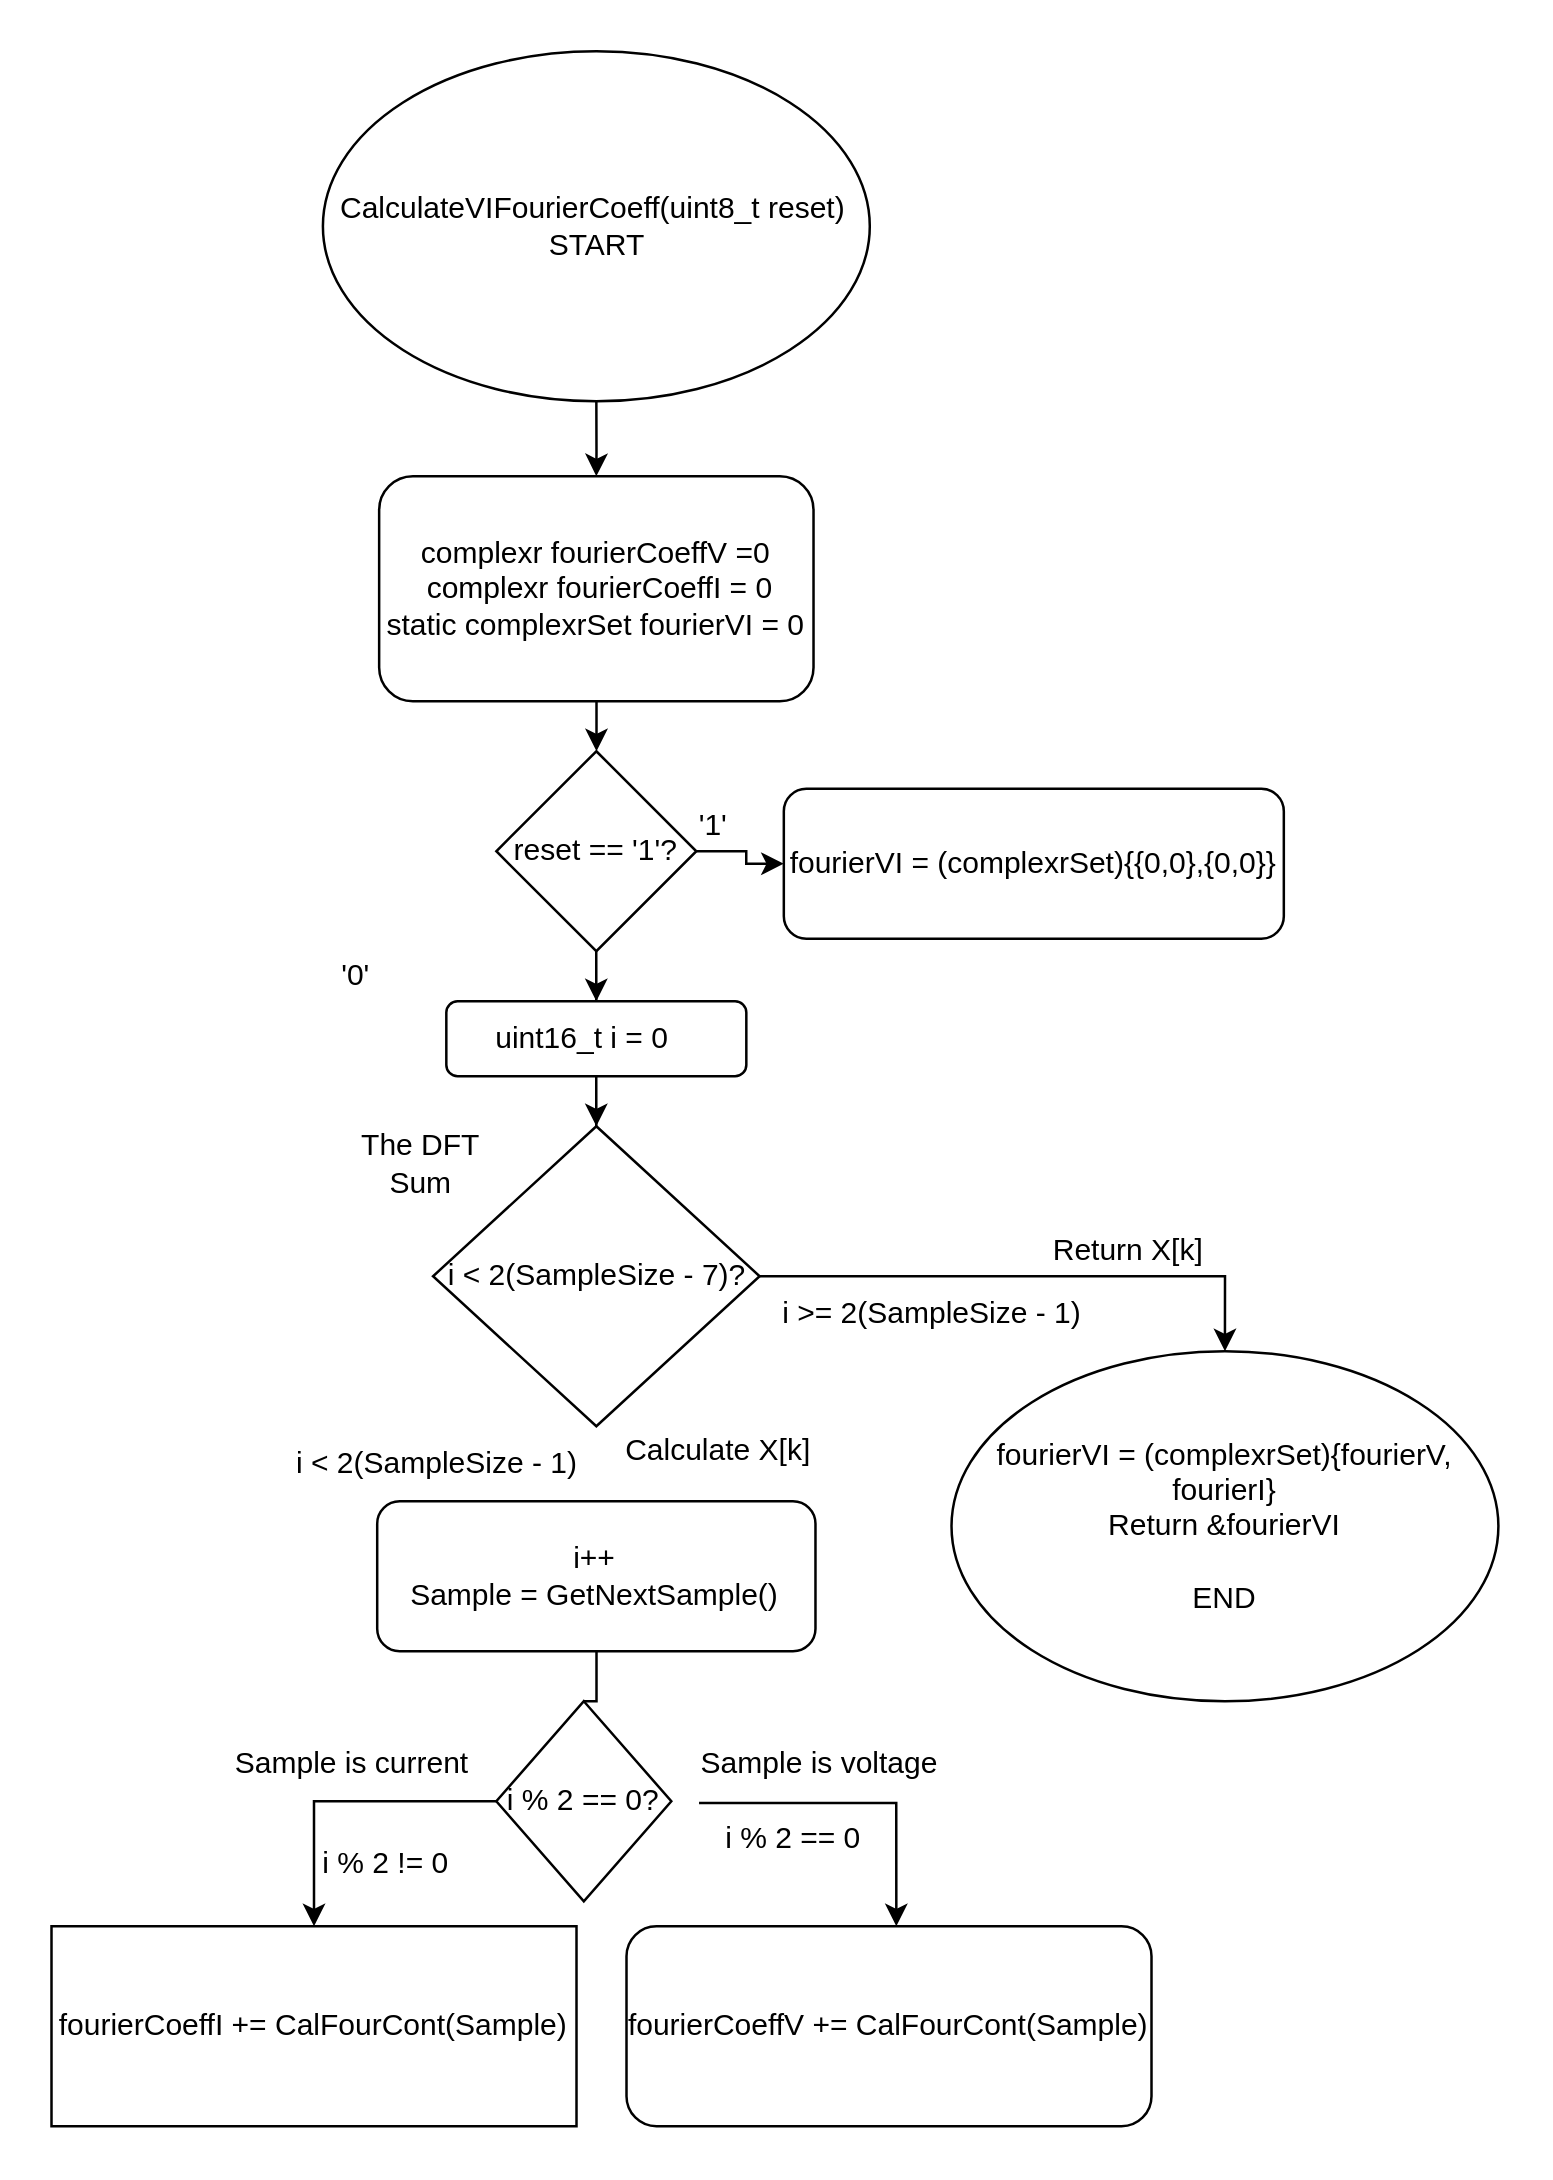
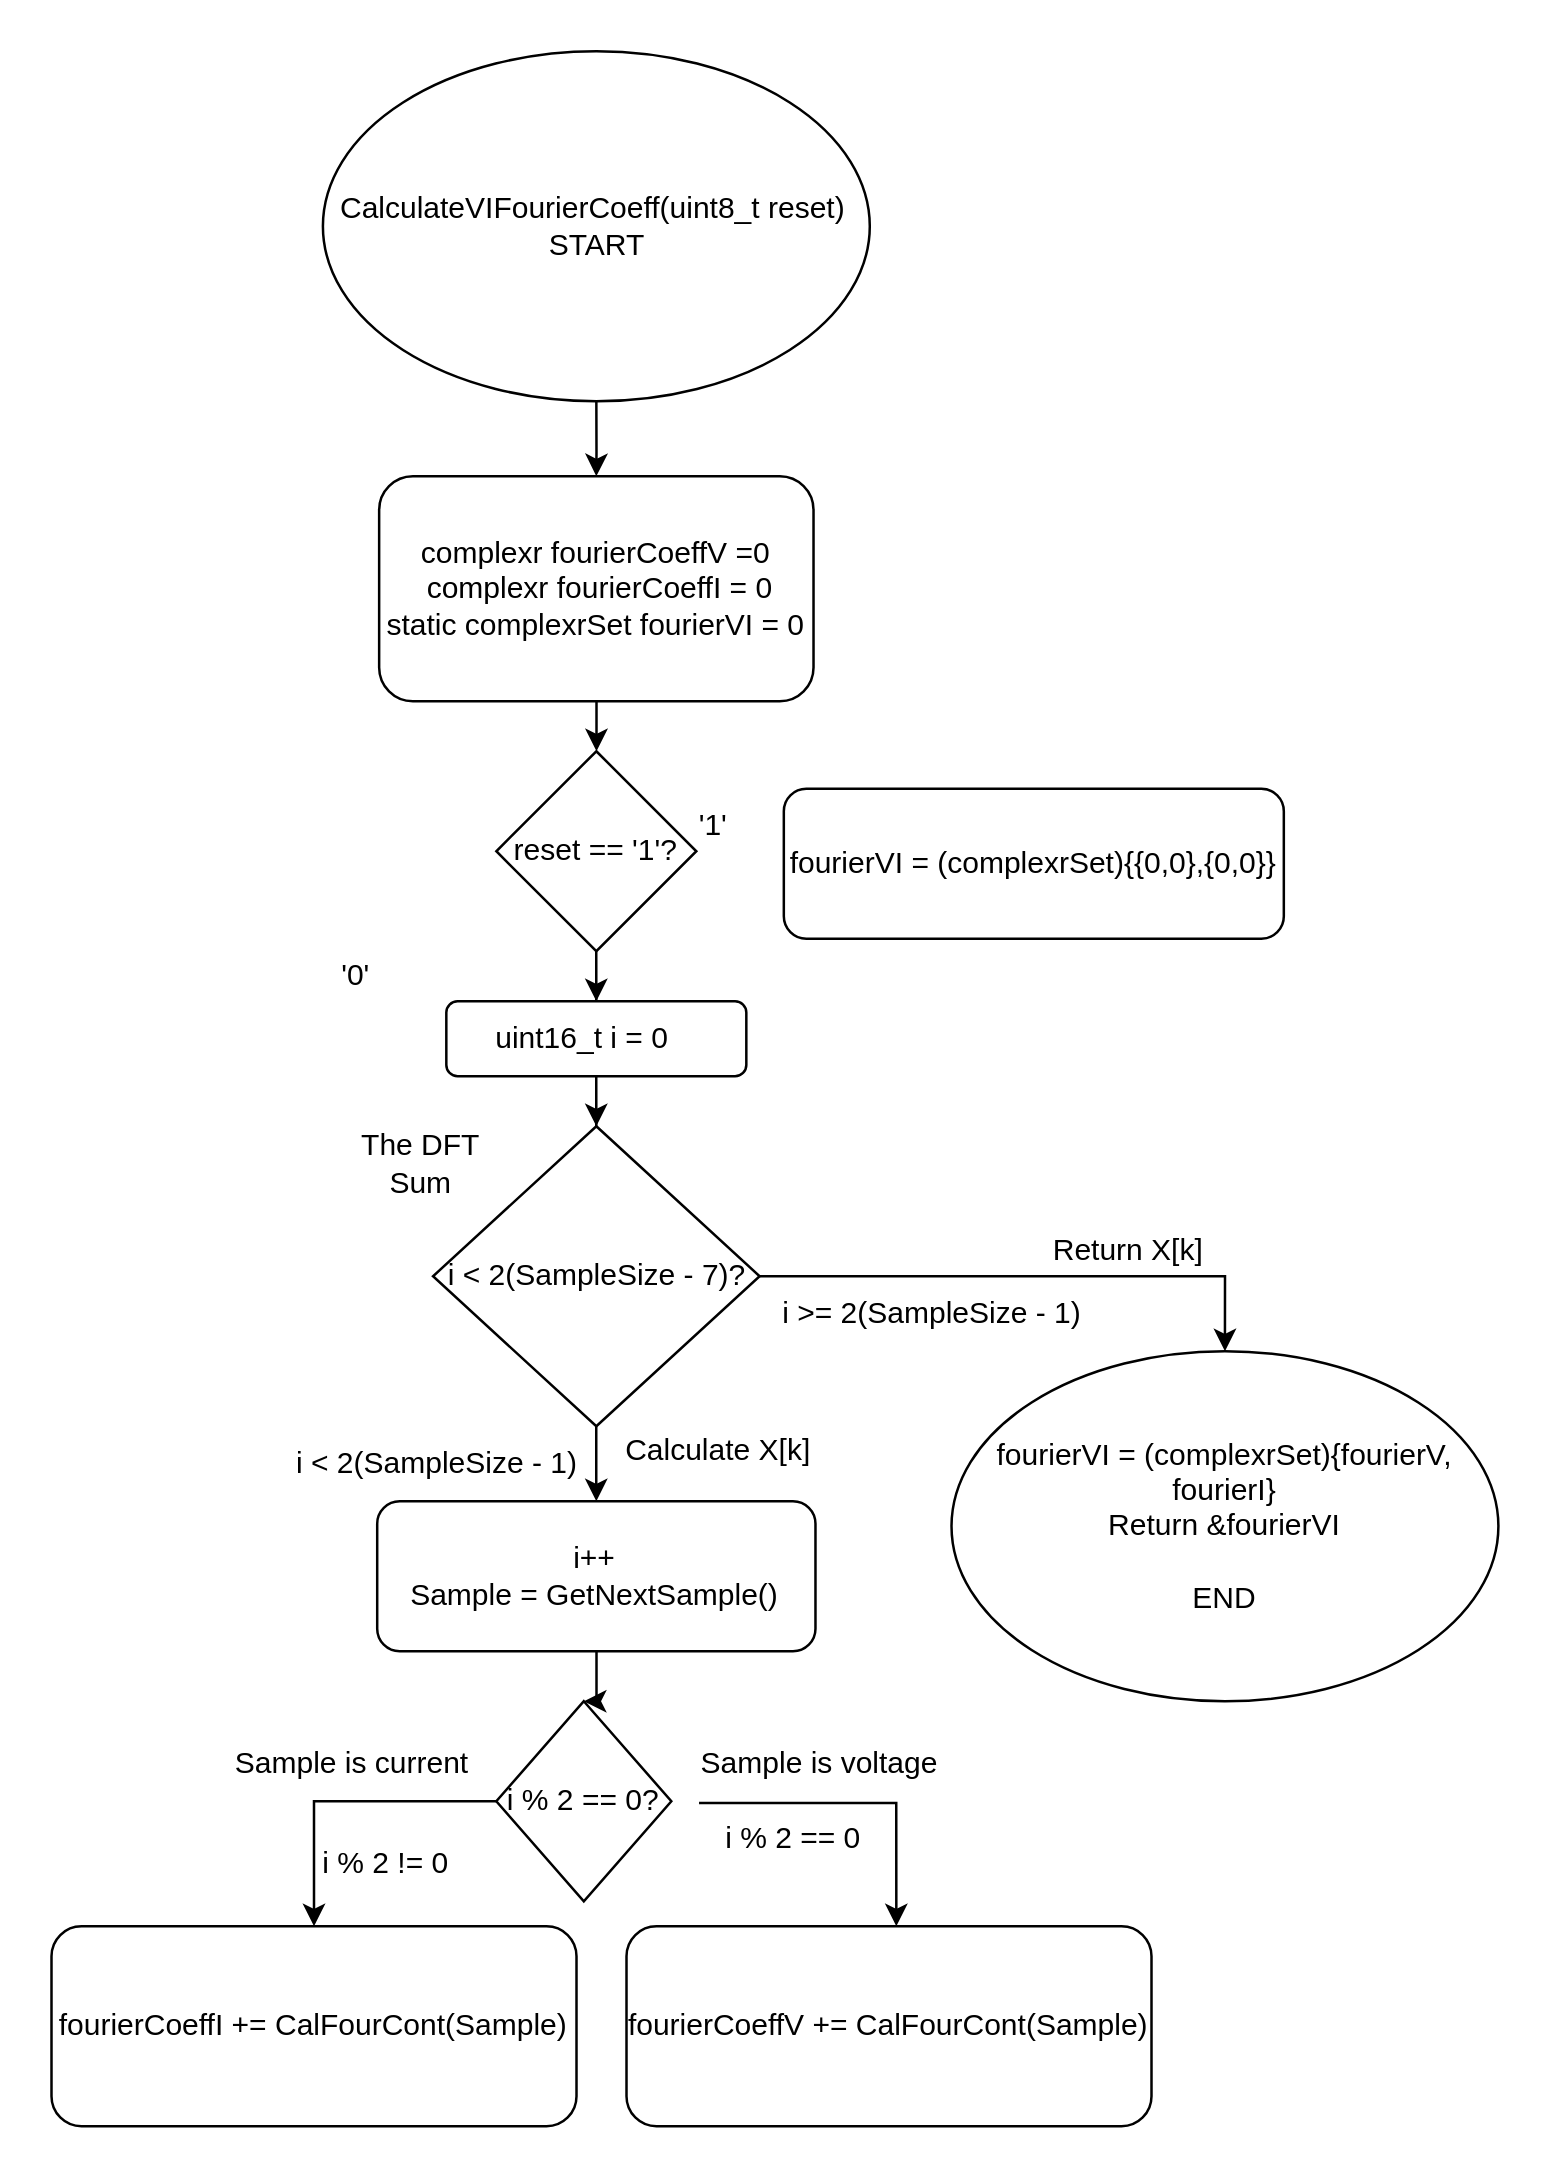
(738, 851) -> none
none -> (596, 1455)
(595, 1701) -> (596, 1698)
(314, 2026) -> (314, 2026)
